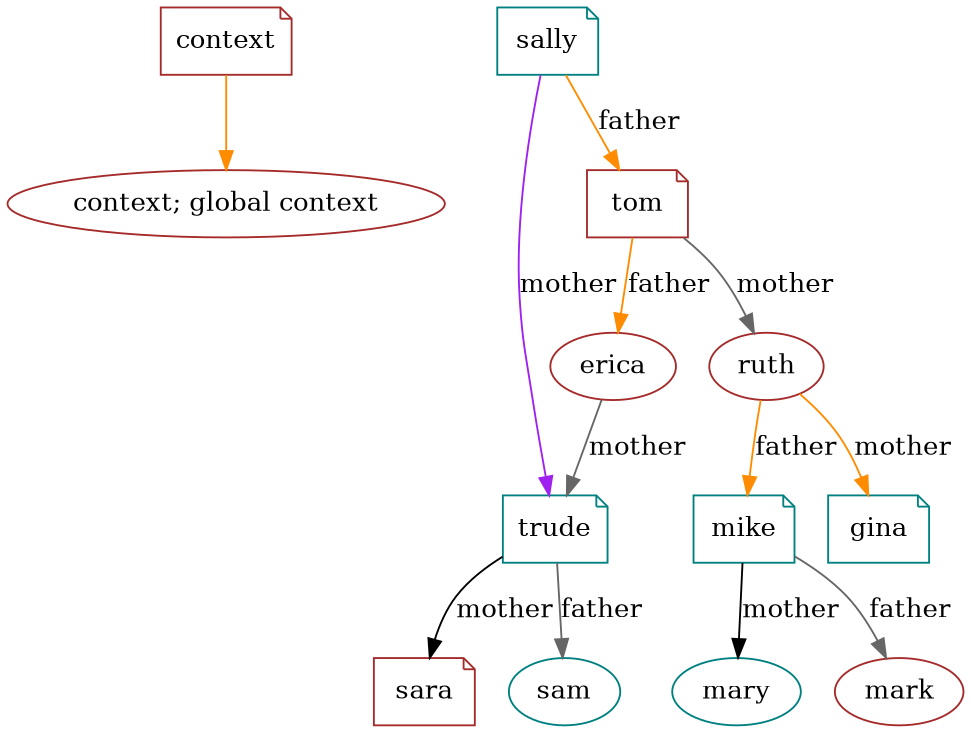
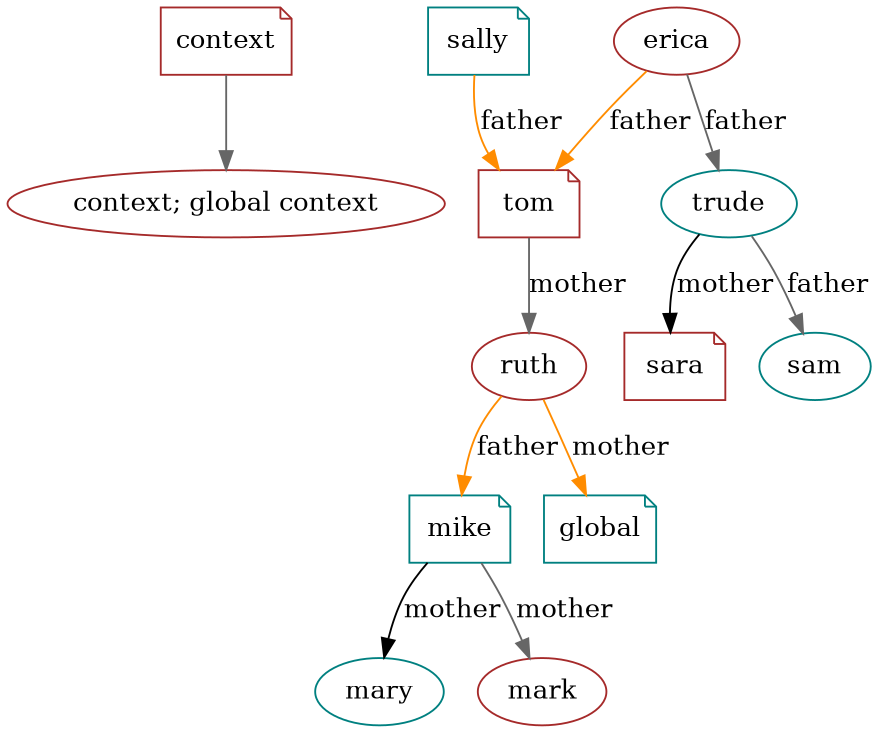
(226, 113) -> (226, 113)
(519, 276) -> none
(627, 276) -> (606, 112)
(637, 448) -> (746, 122)
(555, 529) -> (729, 204)
(879, 529) -> (600, 529)
(910, 610) -> (565, 610)
